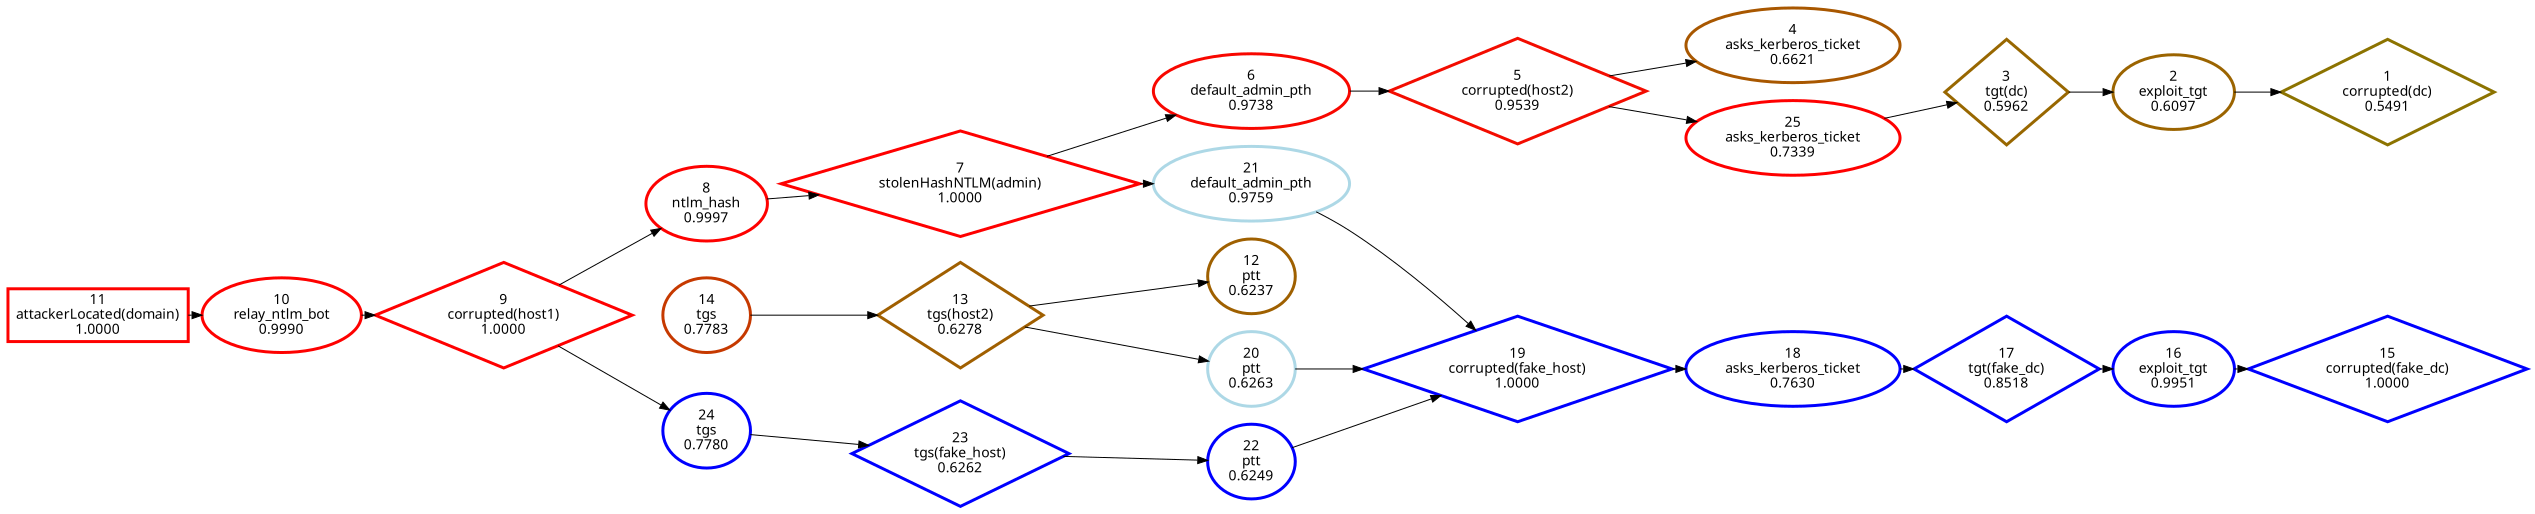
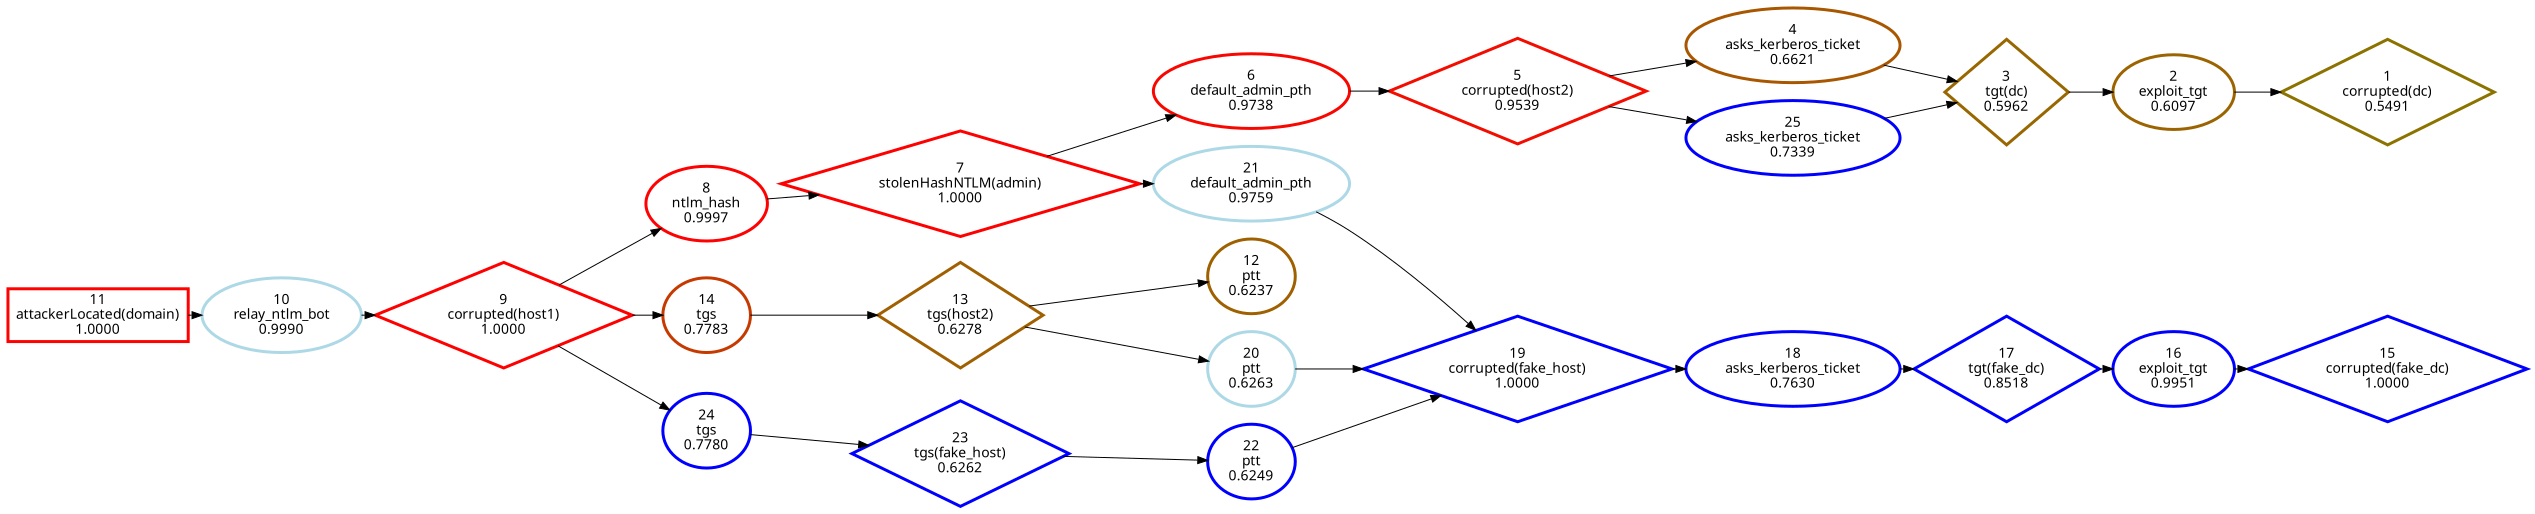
none -> (1916, 72)
(1793, 138) -> (1793, 138)
(282, 315) -> (282, 315)
none -> (643, 315)
